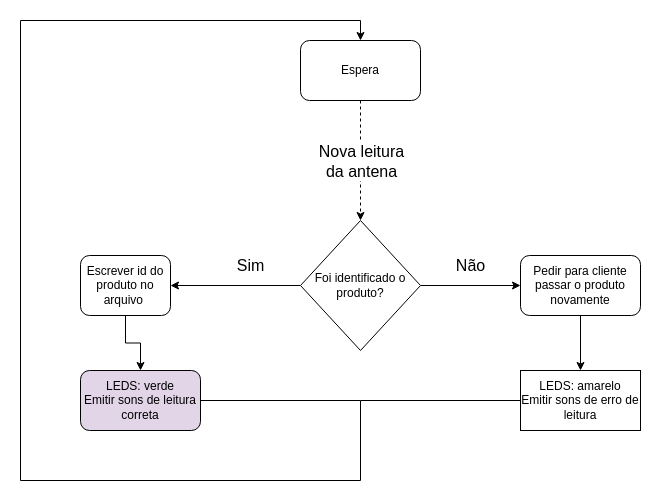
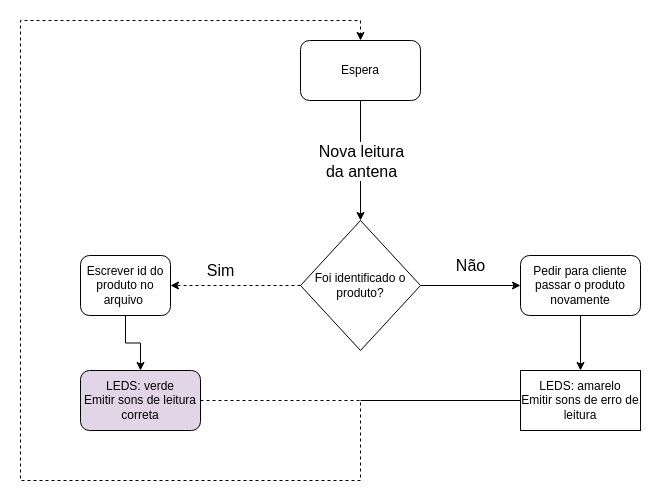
(361, 122) -> (361, 122)
(251, 266) -> (221, 271)
(239, 286) -> (239, 286)
(21, 365) -> (21, 365)
